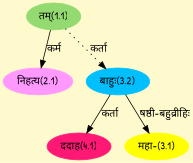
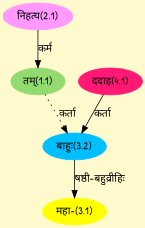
(47, 45) -> (38, 45)
(100, 111) -> (94, 111)
